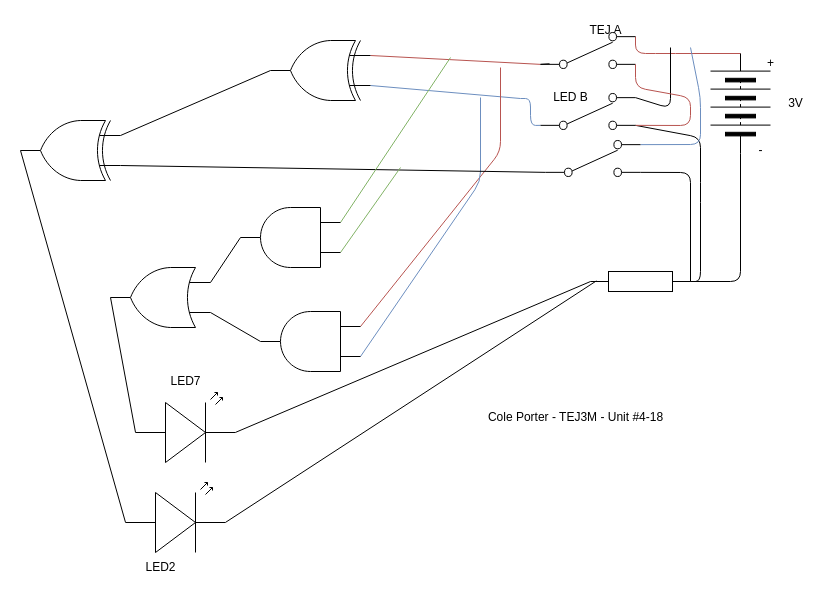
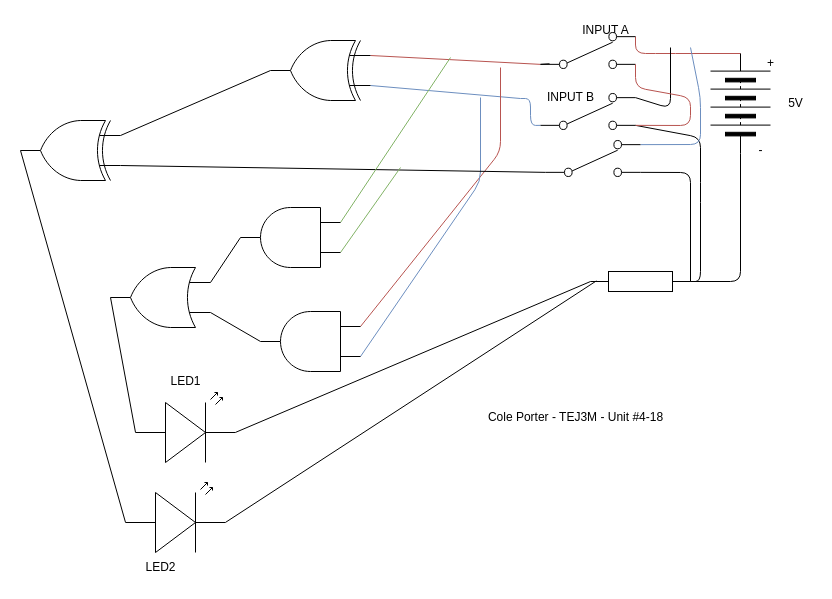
(606, 31) -> (606, 31)
(571, 98) -> (571, 98)
(796, 104) -> (796, 104)
(186, 382) -> (186, 382)
